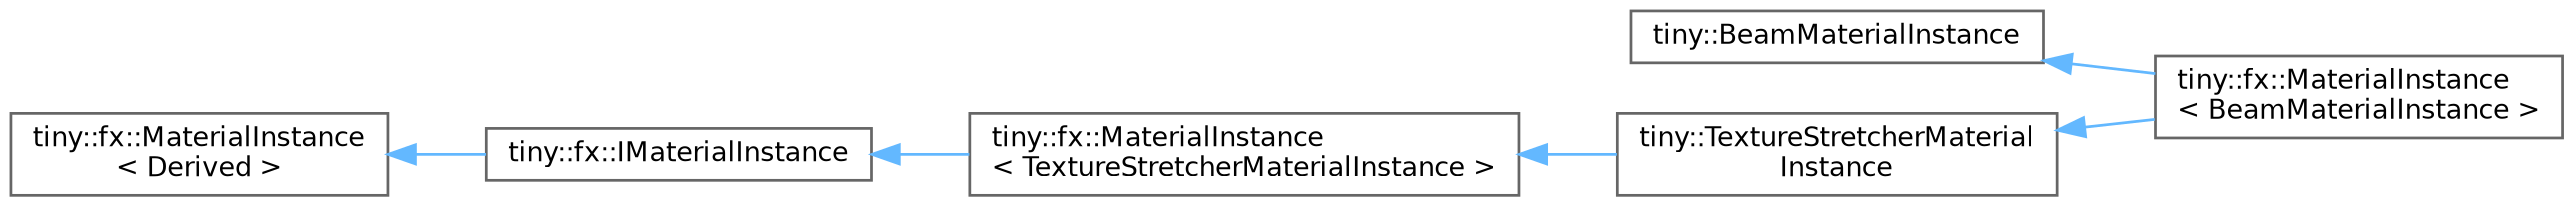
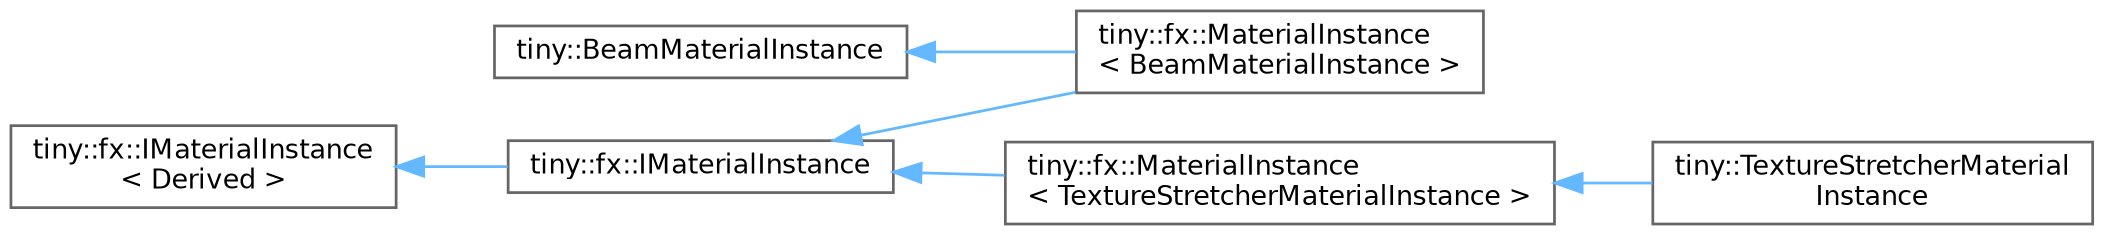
(2120, 123) -> (968, 114)
(199, 154) -> (204, 167)
